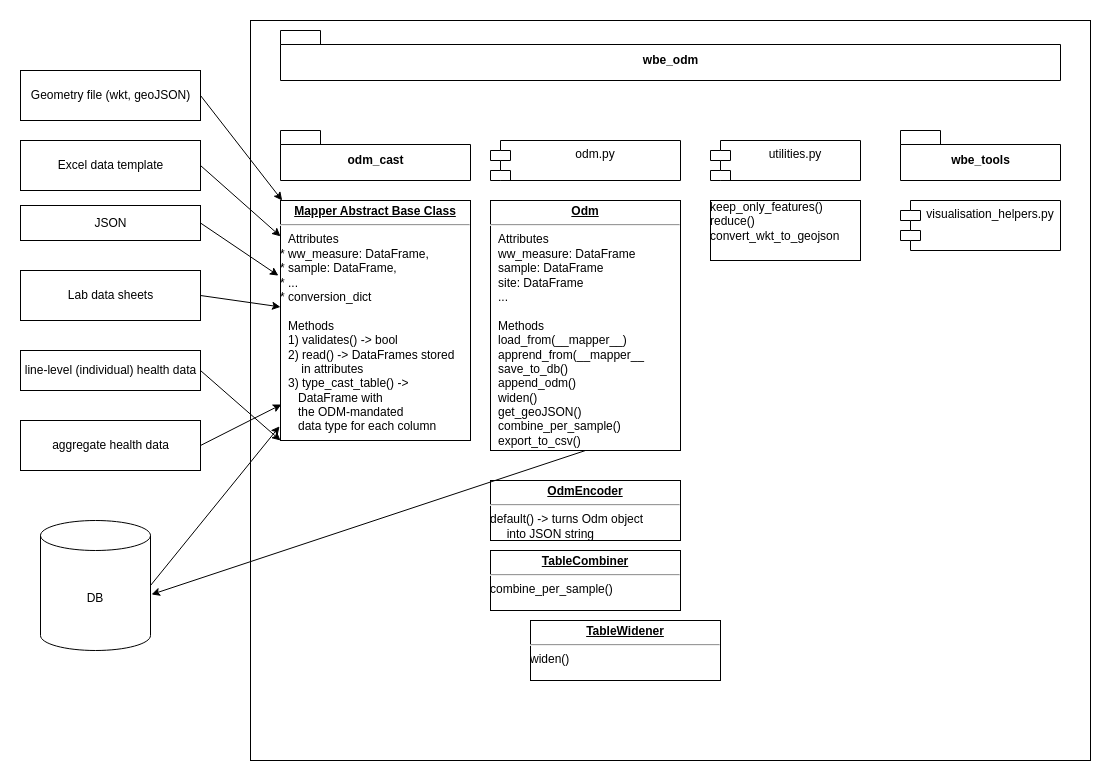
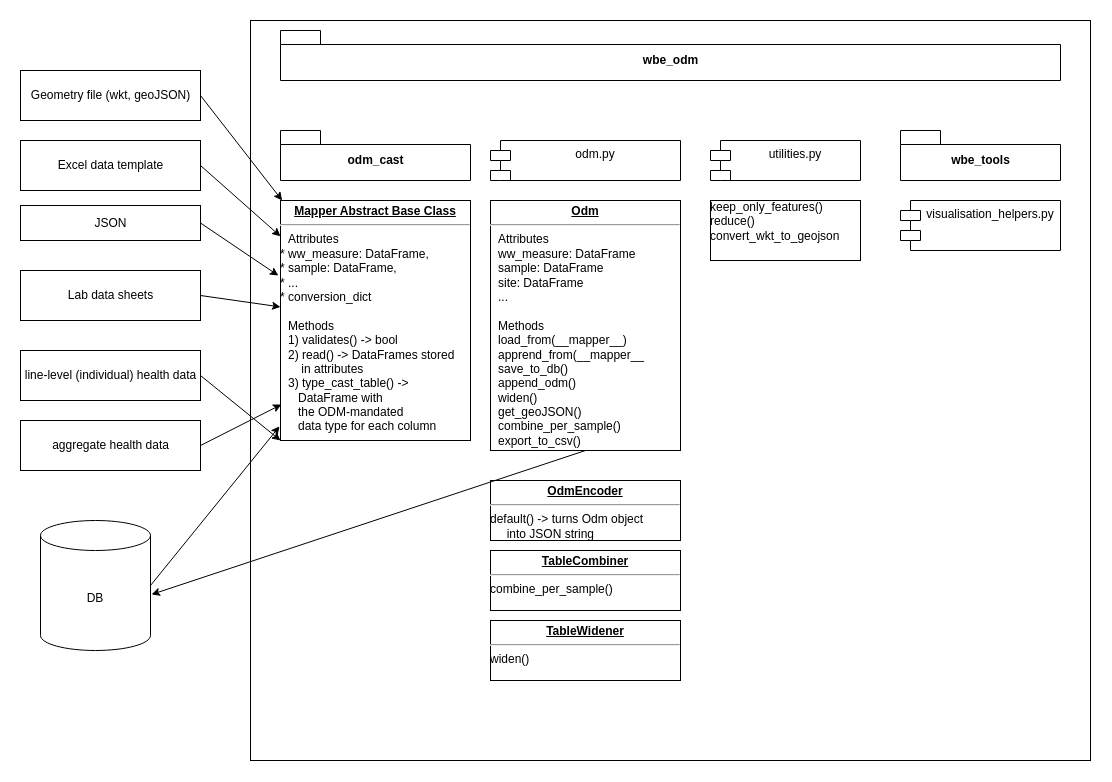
(111, 371) -> (111, 376)
(626, 651) -> (586, 651)
